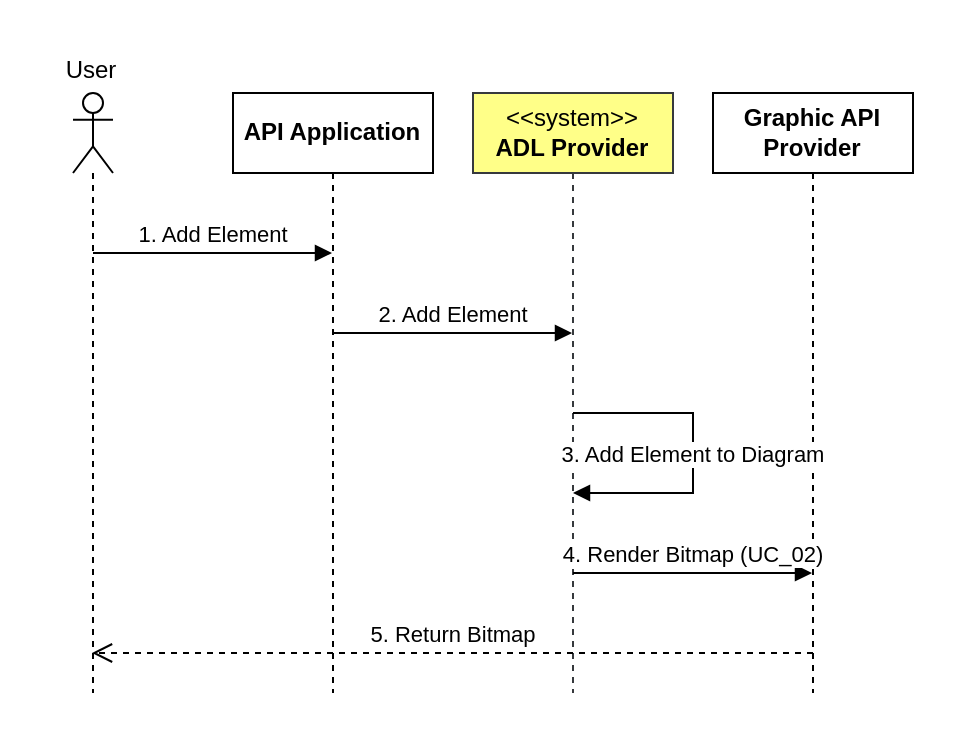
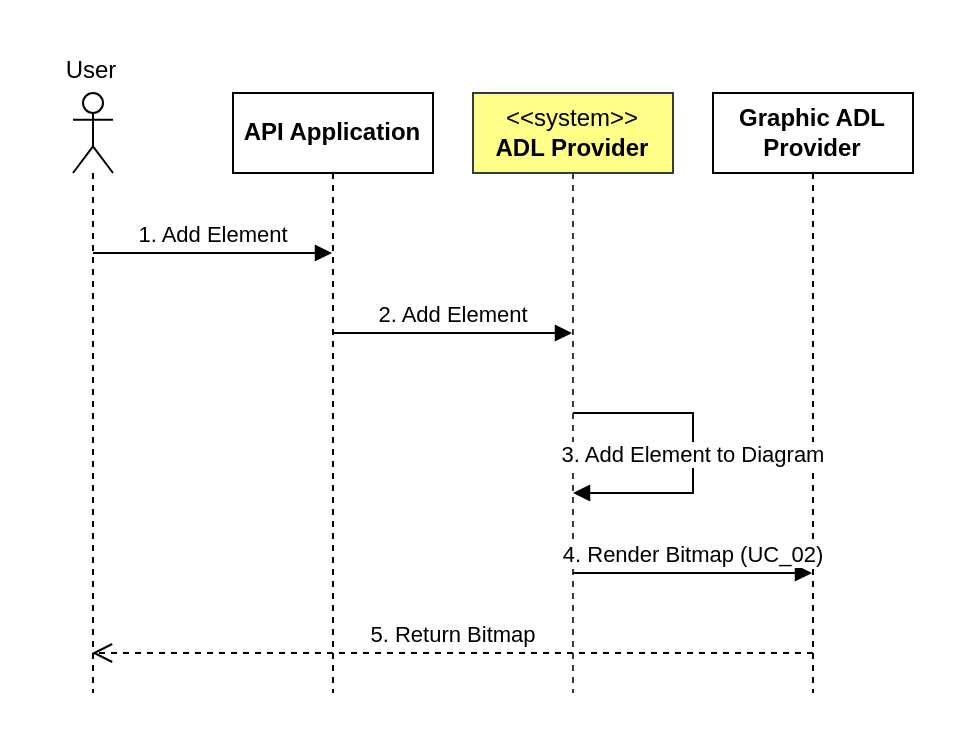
(813, 133) -> (813, 133)
